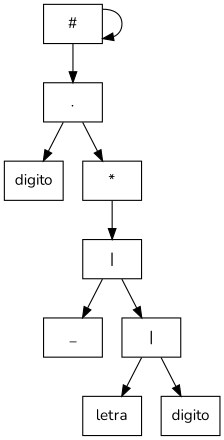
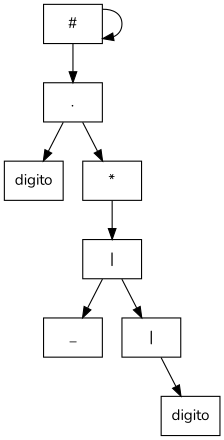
(112, 416) -> none
